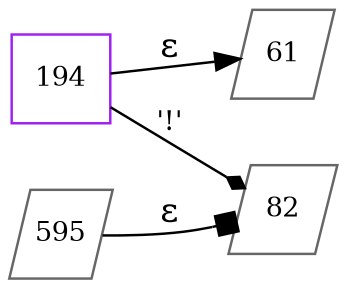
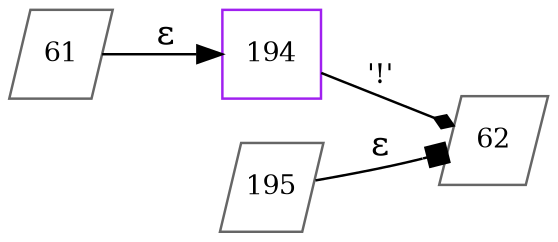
(163, 68) -> (149, 54)
(283, 210) -> (494, 141)
(61, 234) -> (272, 187)
